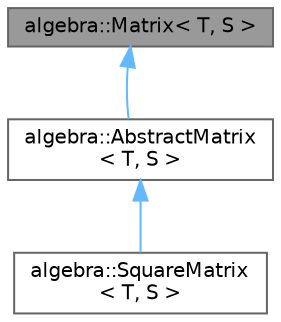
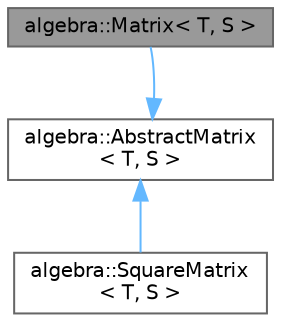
(127, 93) -> (154, 73)
